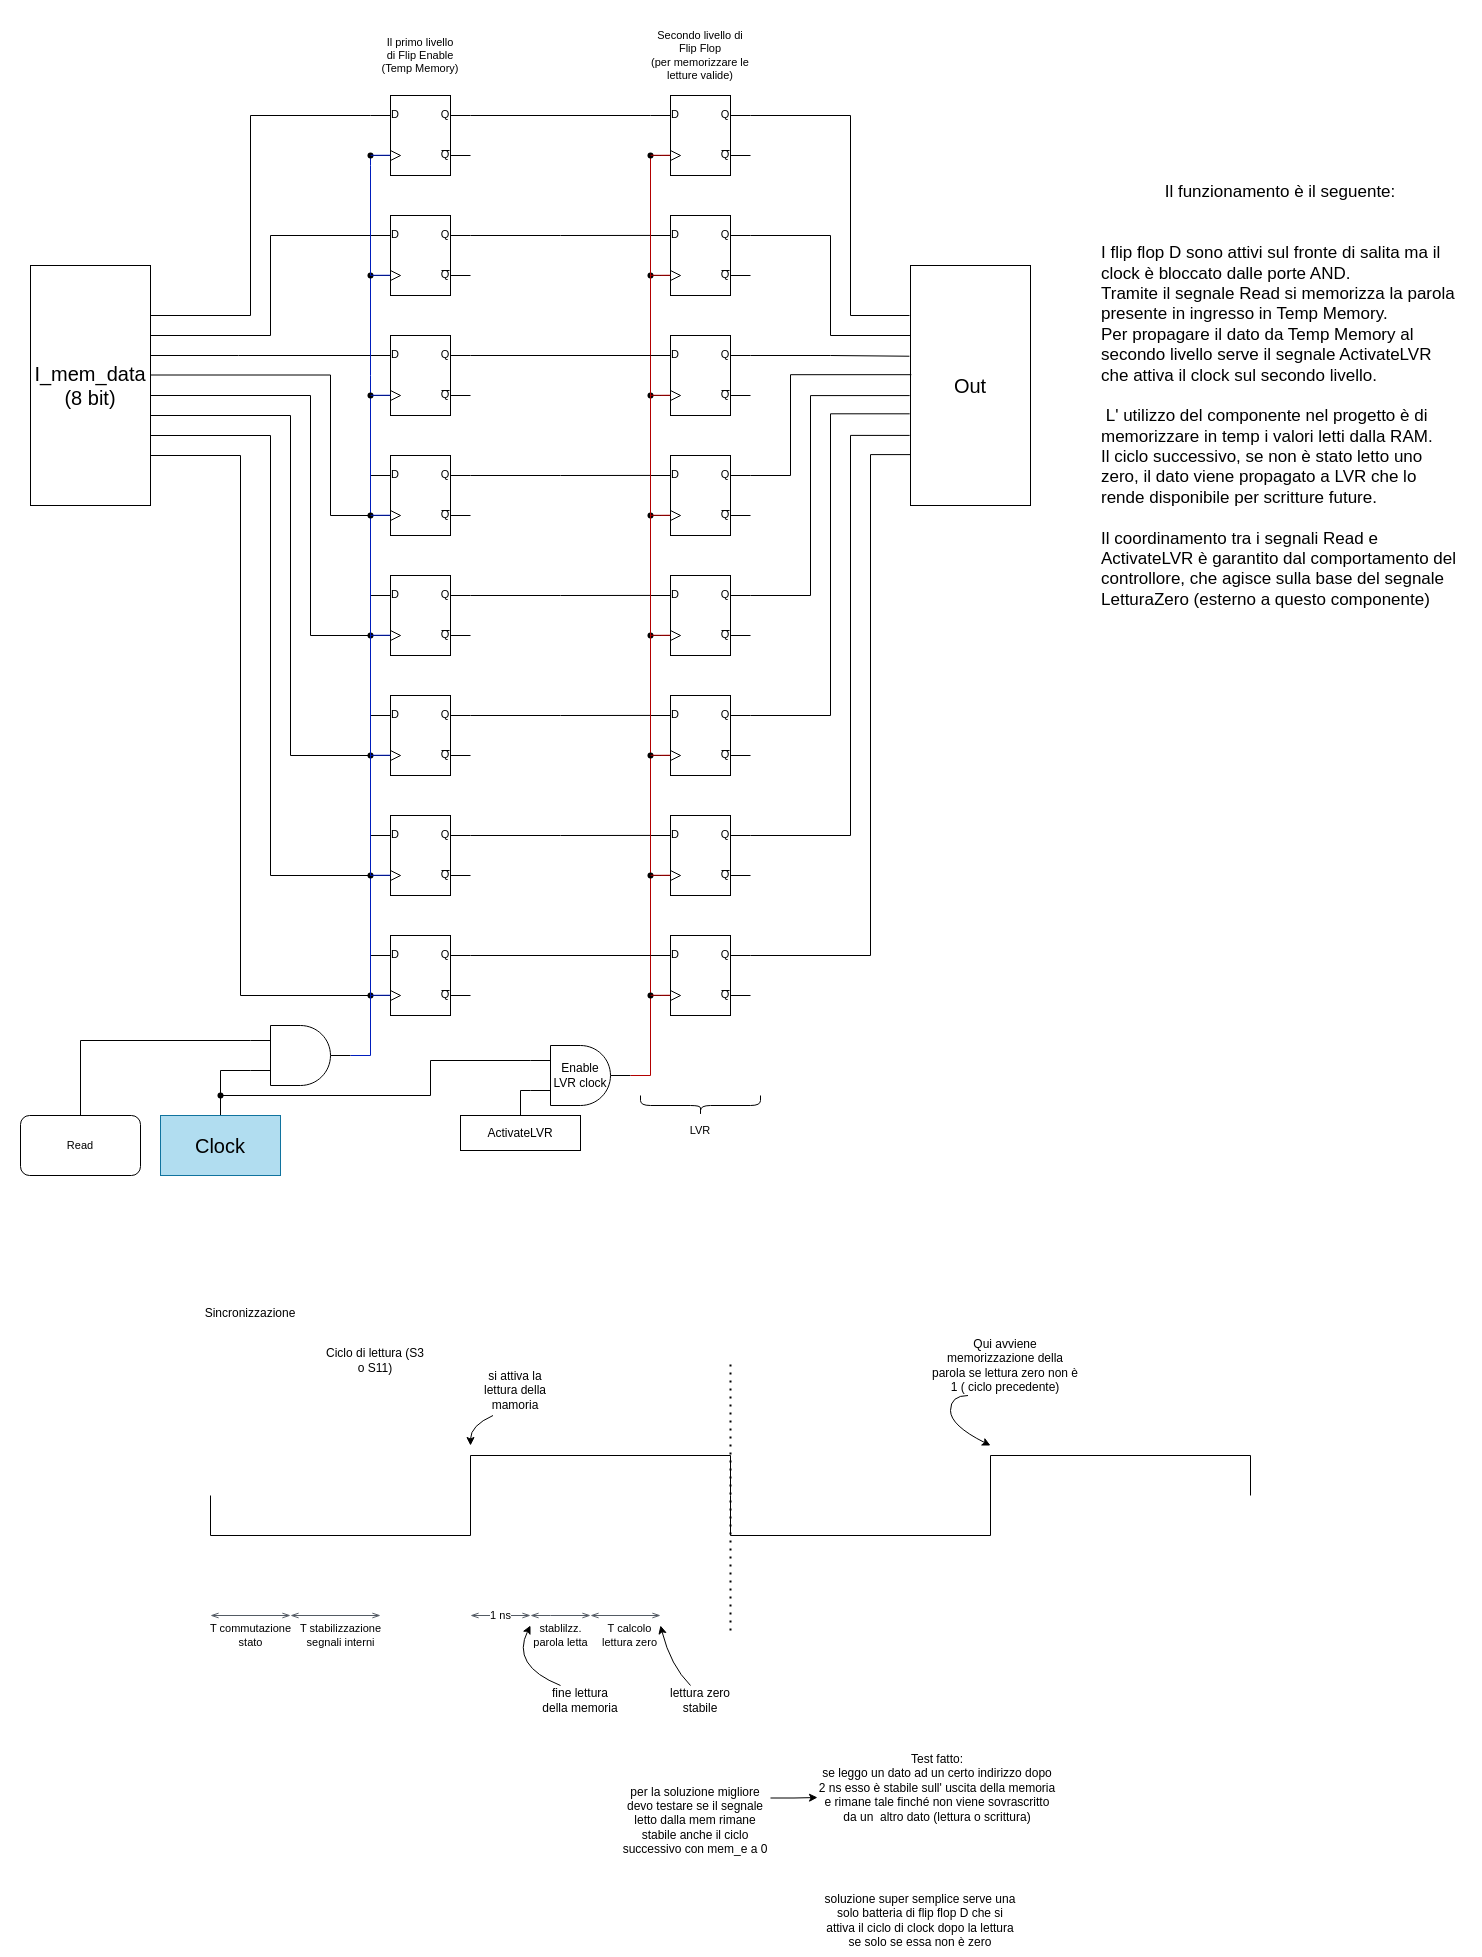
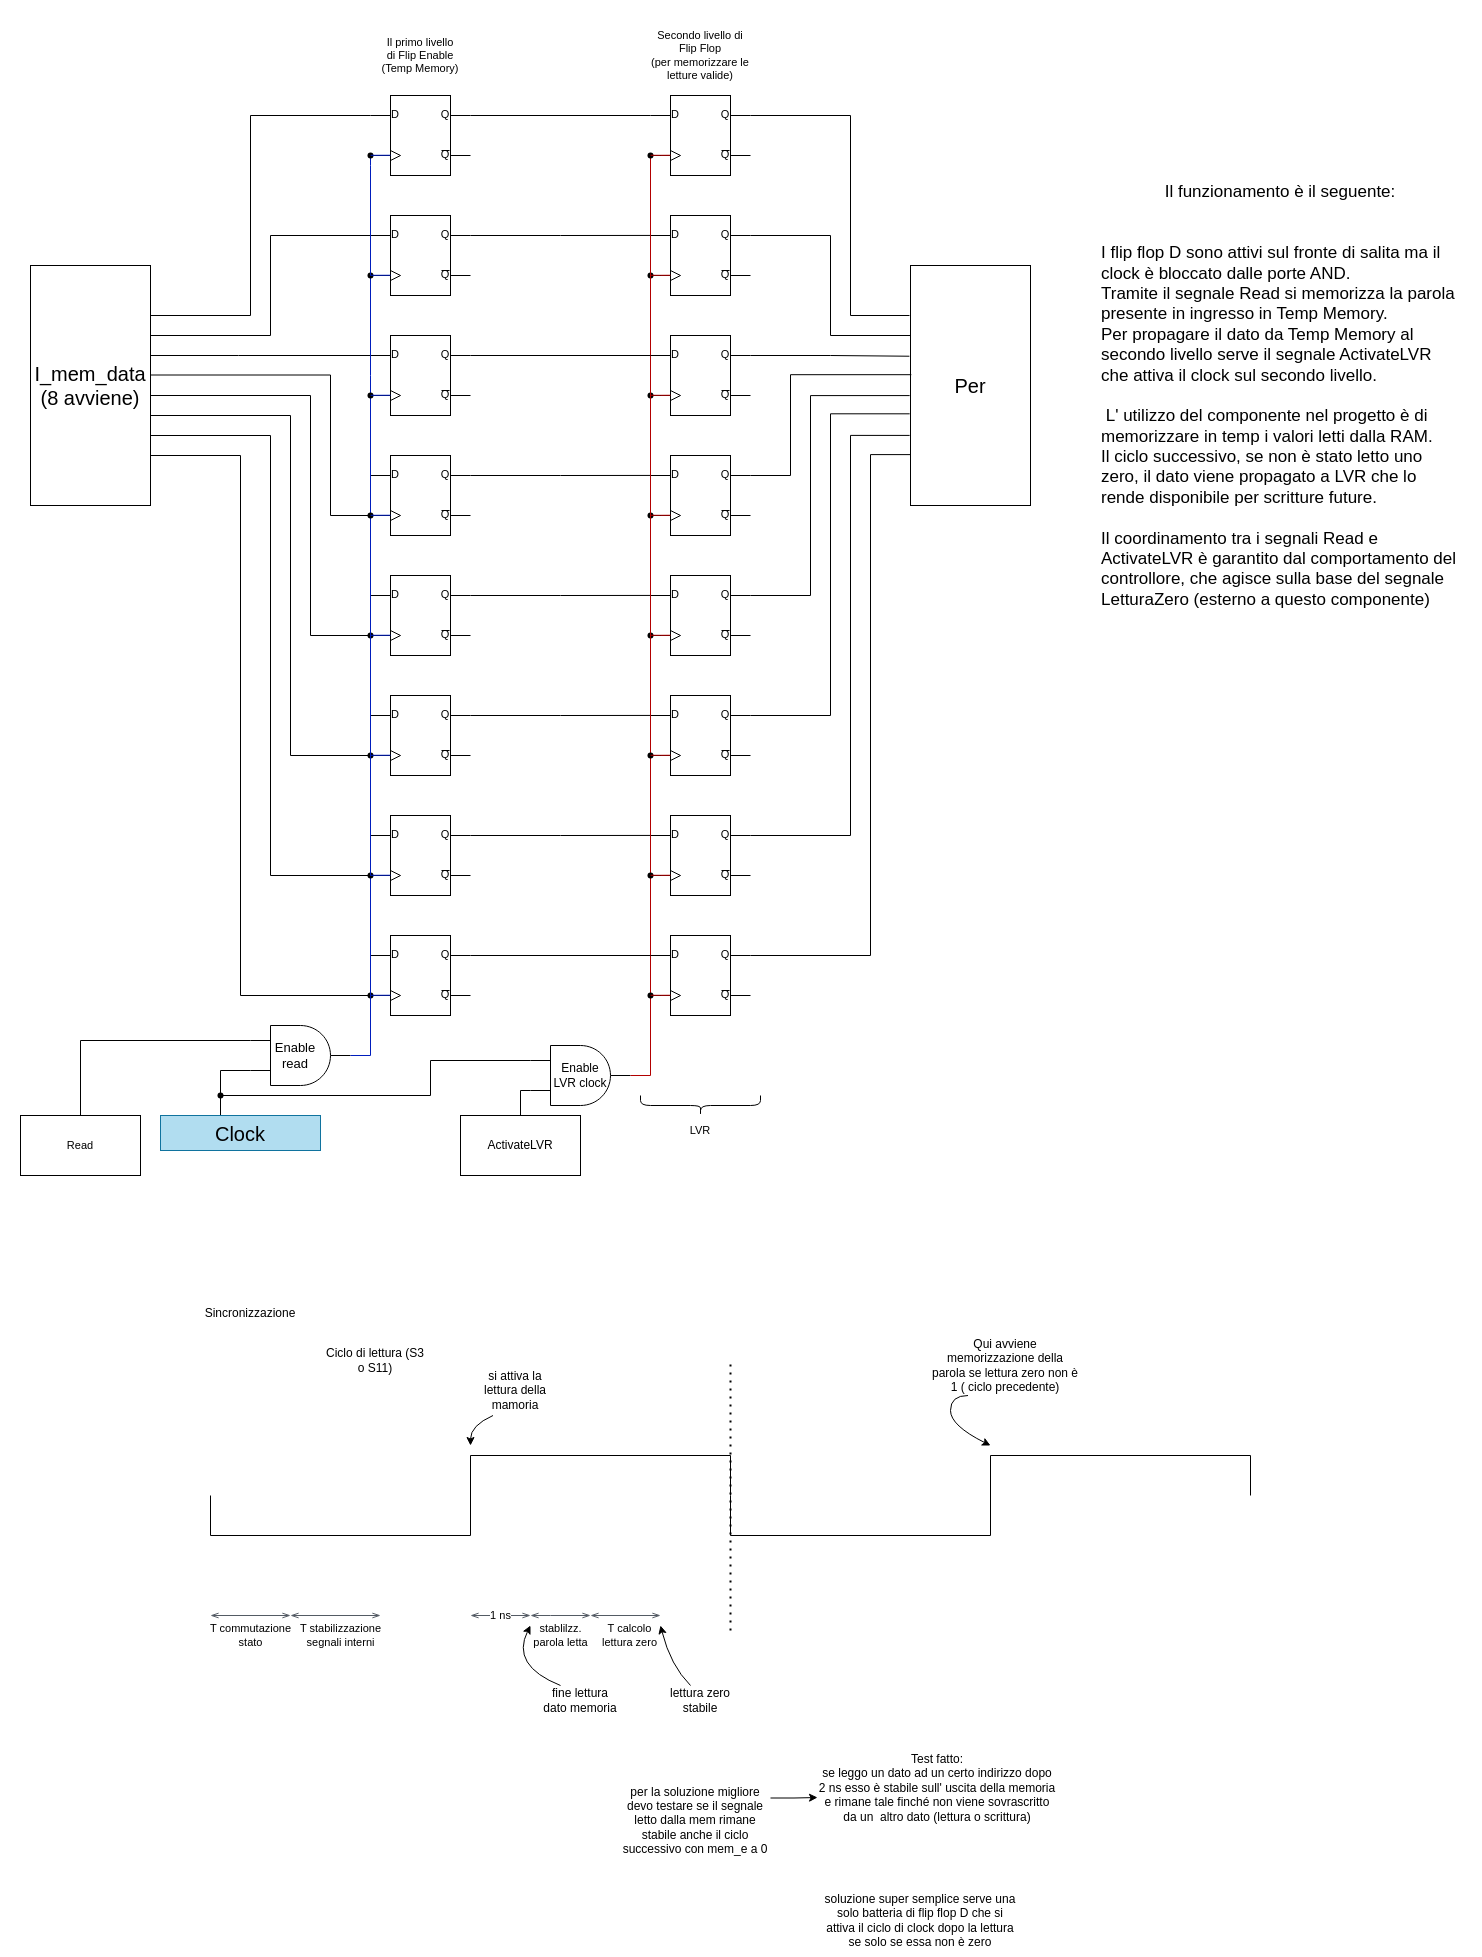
(91, 386) -> (91, 386)
(971, 386) -> (971, 386)
none -> (296, 1056)
(521, 1133) -> (521, 1146)
(81, 1146) -> (81, 1146)
(221, 1146) -> (241, 1133)
(581, 1701) -> (581, 1701)
